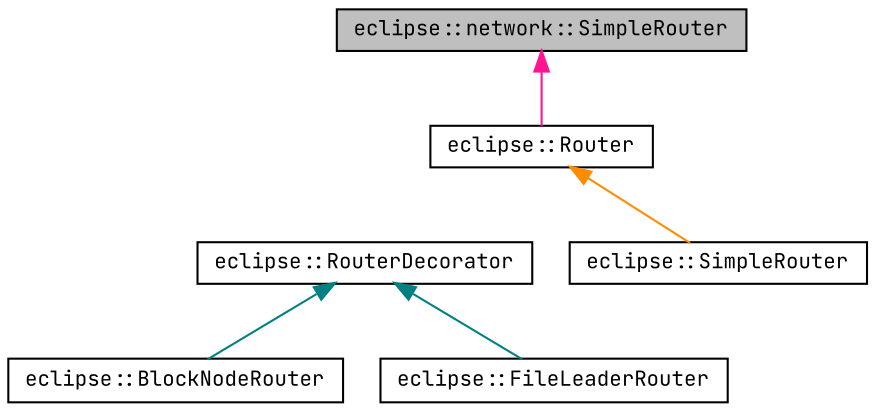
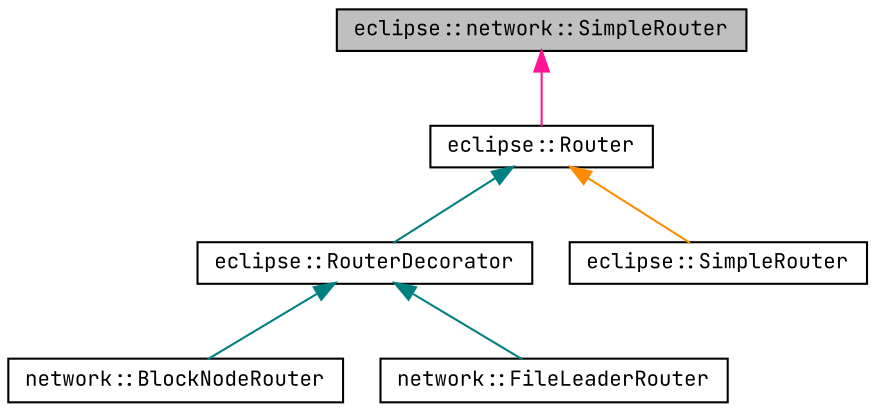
none -> (444, 210)
(176, 380) -> (176, 380)
(554, 380) -> (554, 380)
